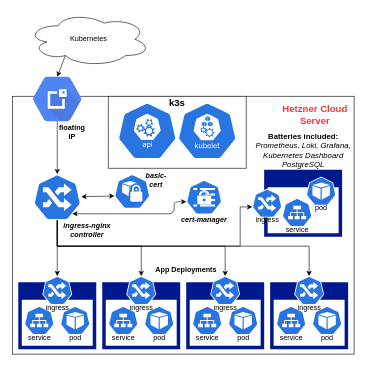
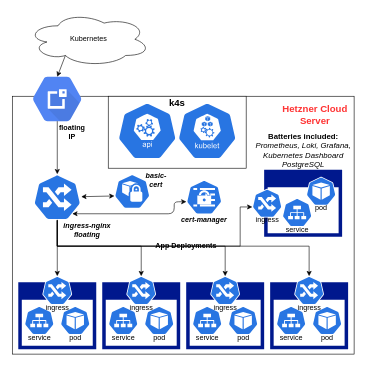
(177, 102) -> (177, 102)
(87, 231) -> (87, 231)
(186, 270) -> (186, 246)
